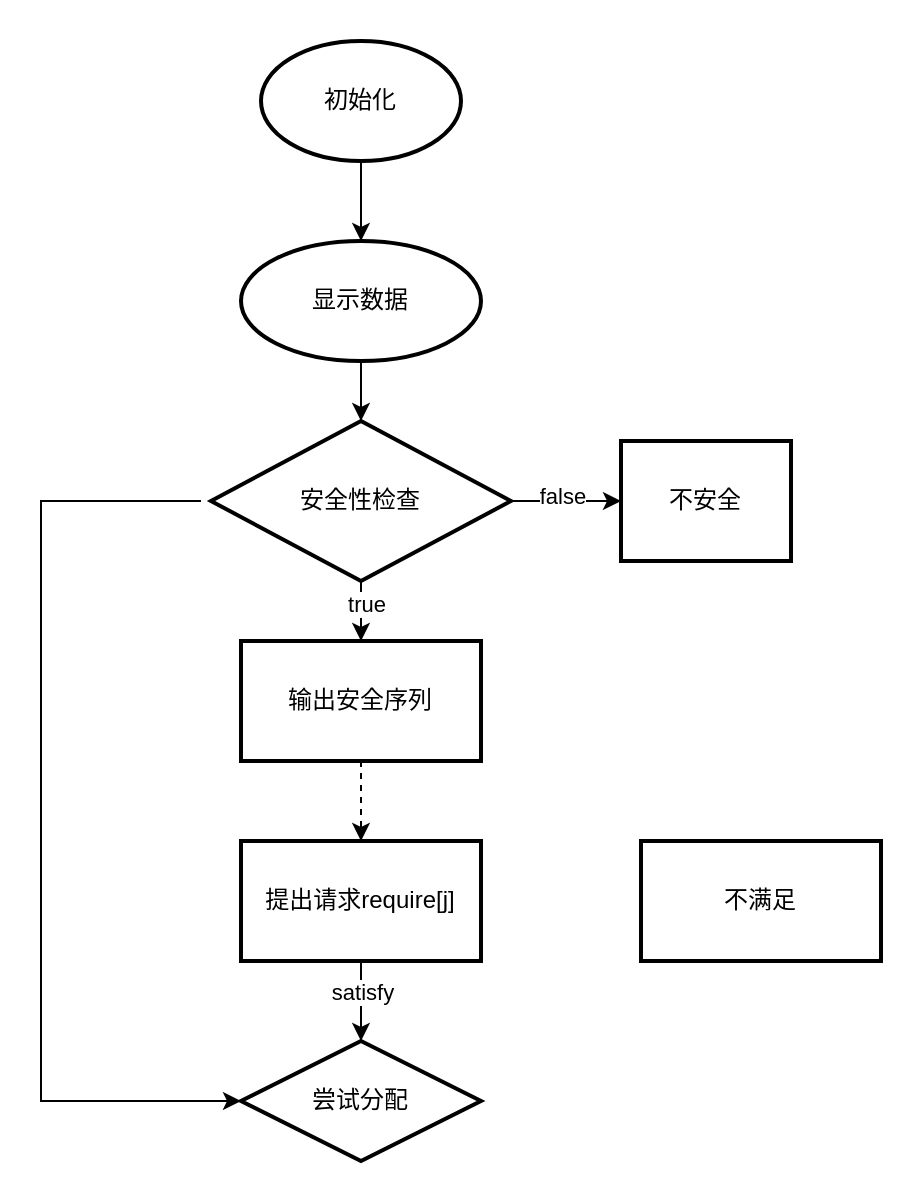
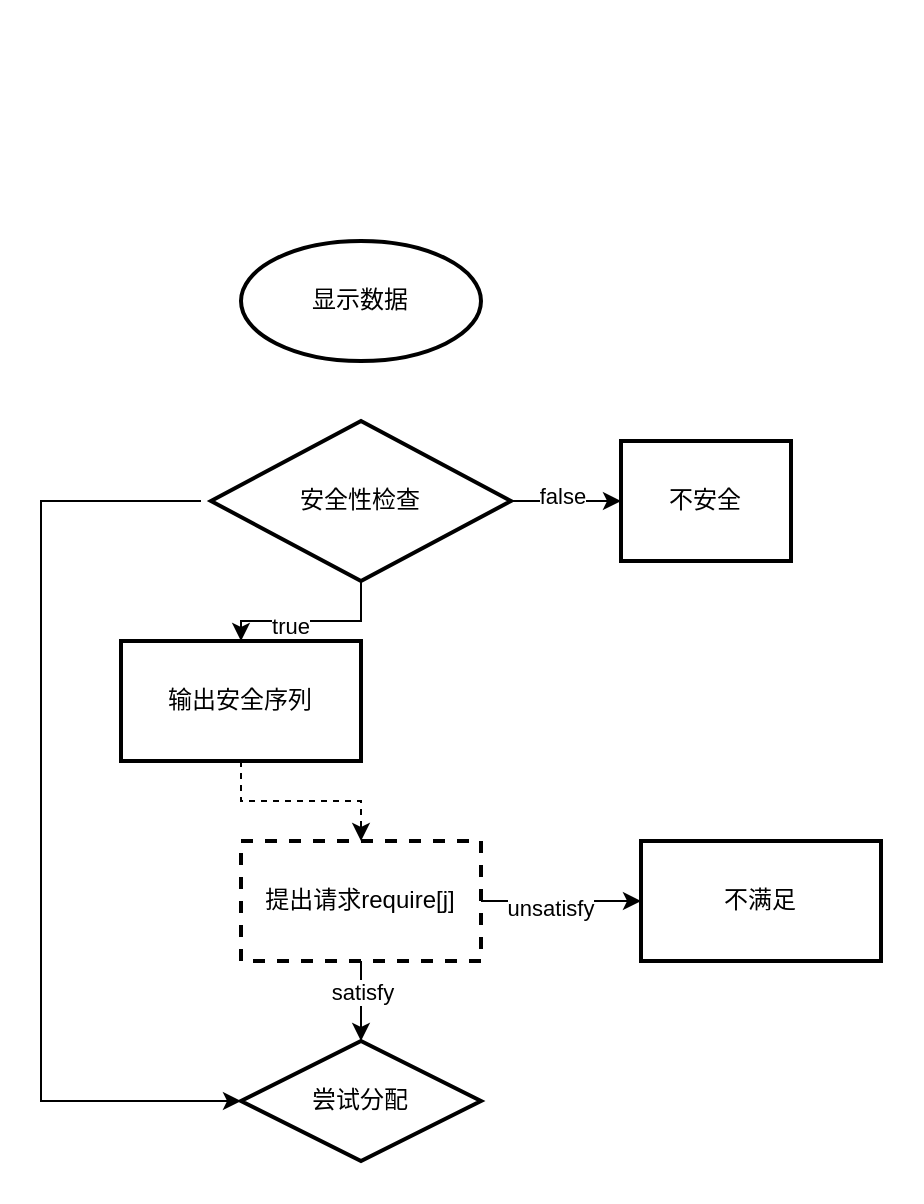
(361, 101) -> none
(361, 194) -> none
(361, 398) -> none
(361, 701) -> (241, 701)
(361, 901) -> (361, 901)
none -> (610, 901)
